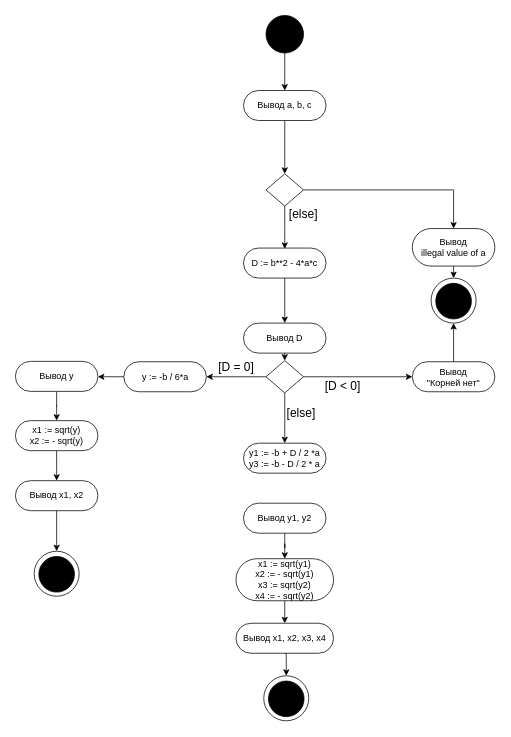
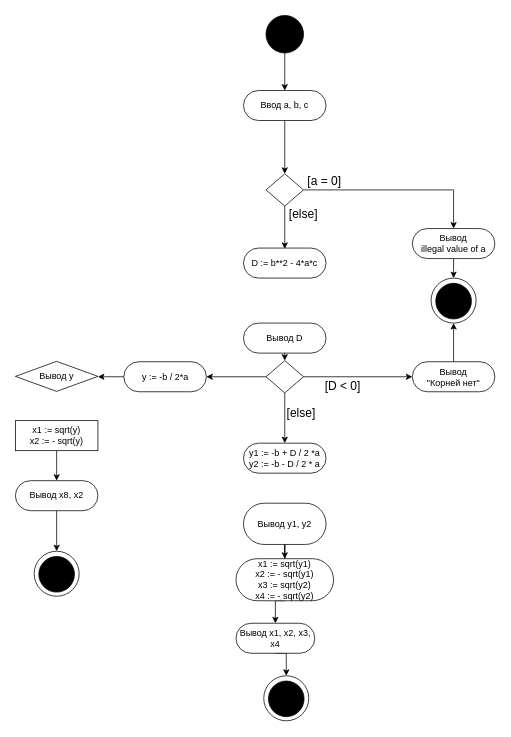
(285, 105) -> (285, 105)
none -> (324, 180)
(453, 247) -> (453, 243)
(285, 298) -> none
(236, 366) -> none
(57, 376) -> (57, 376)
(165, 377) -> (165, 377)
(57, 404) -> none
(57, 435) -> (57, 435)
(285, 458) -> (285, 458)
(57, 495) -> (57, 495)
(285, 518) -> (285, 524)
(285, 638) -> (275, 638)
